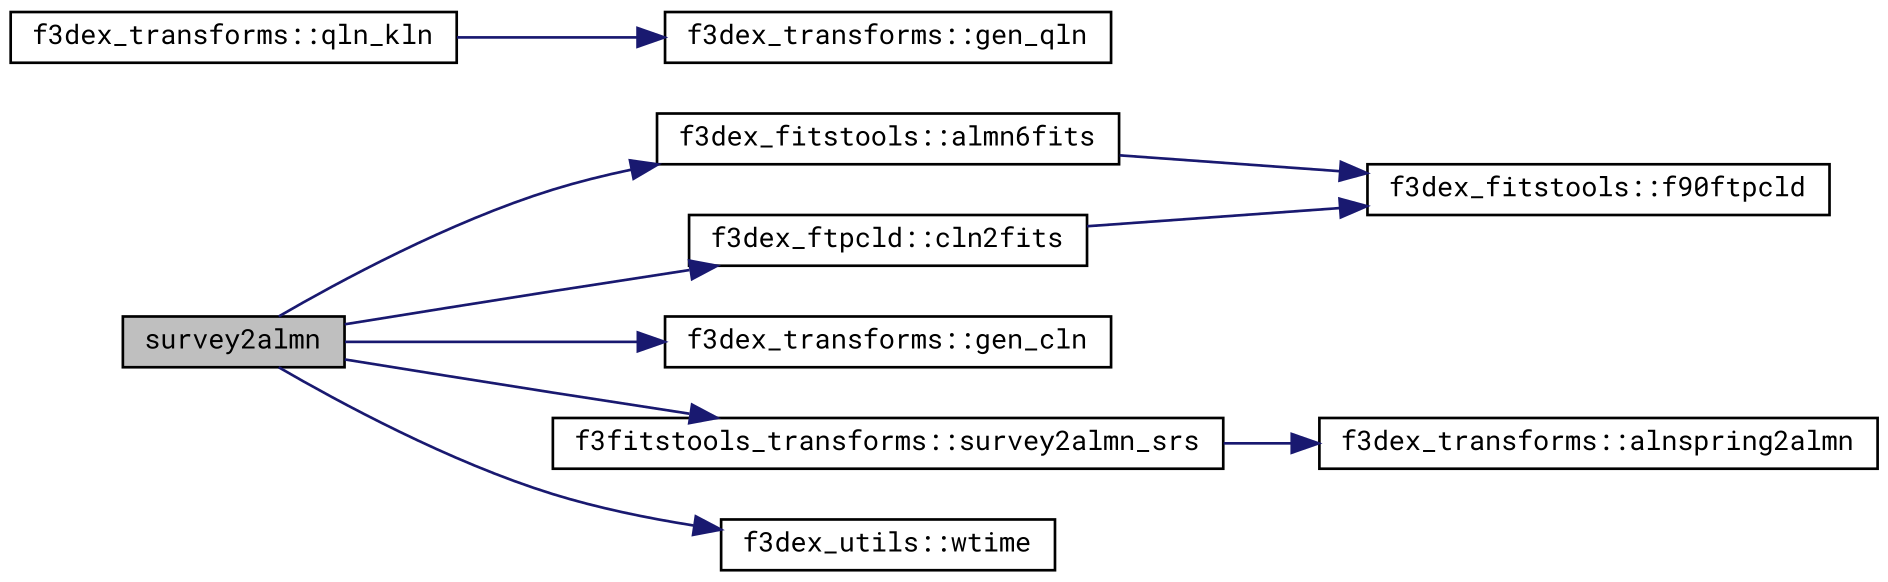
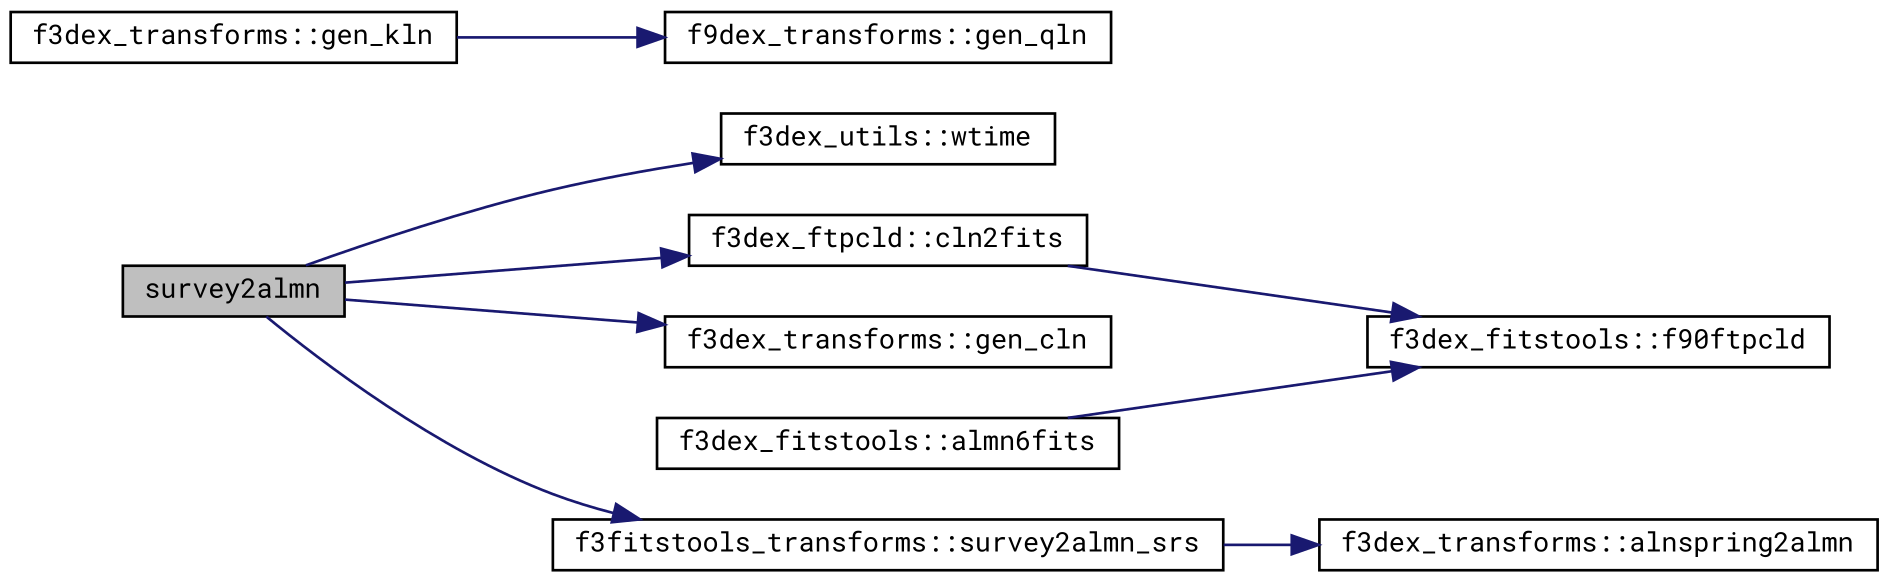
(234, 37) -> (234, 37)
(888, 37) -> (888, 37)
(449, 229) -> none
